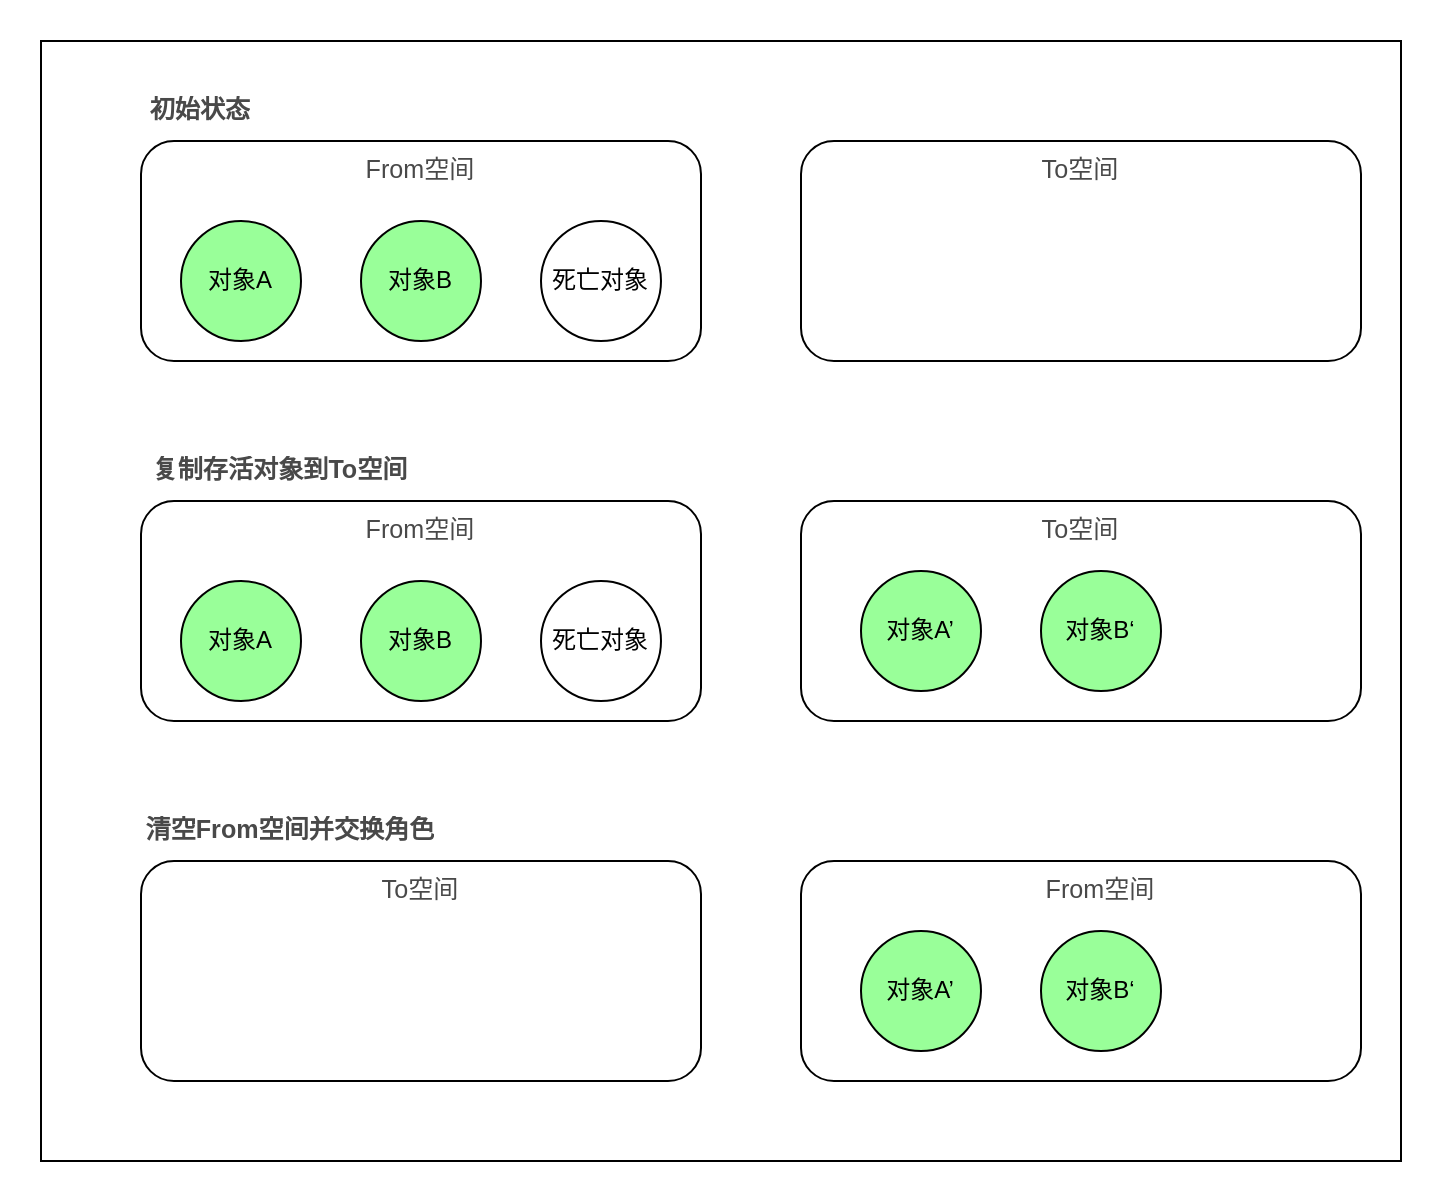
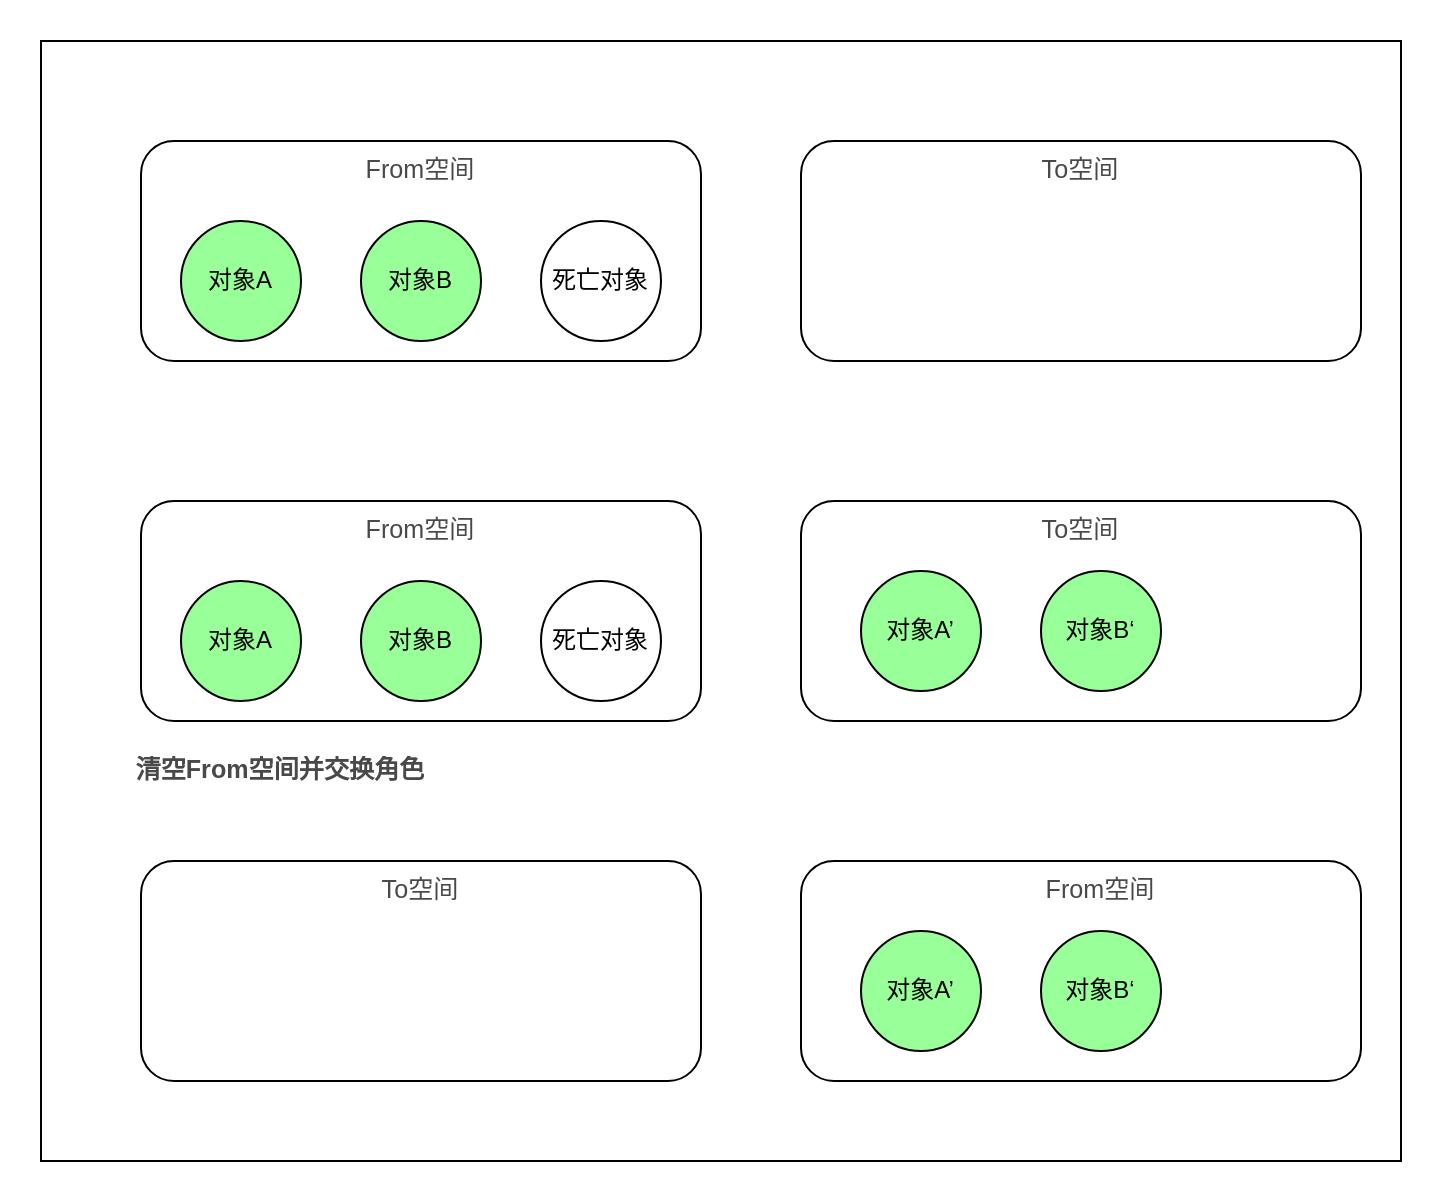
(201, 111) -> none
(281, 471) -> none
(291, 831) -> (281, 771)
